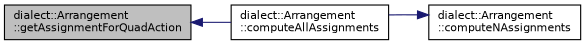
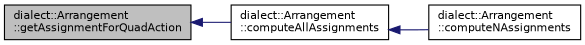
(403, 15) -> (414, 30)
